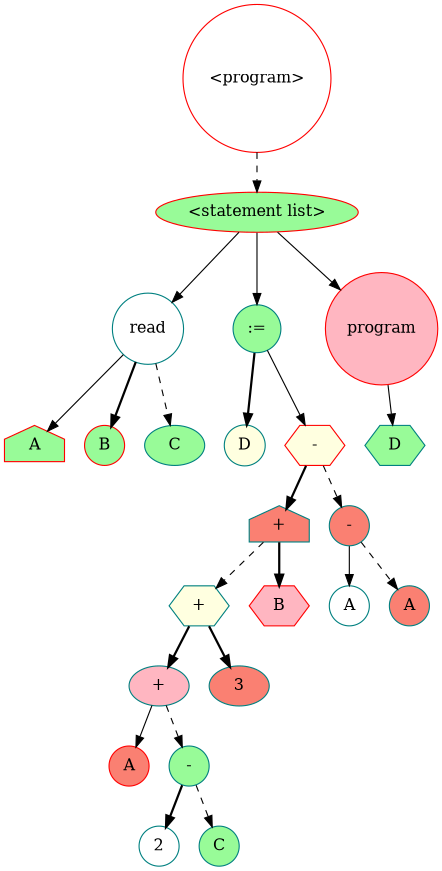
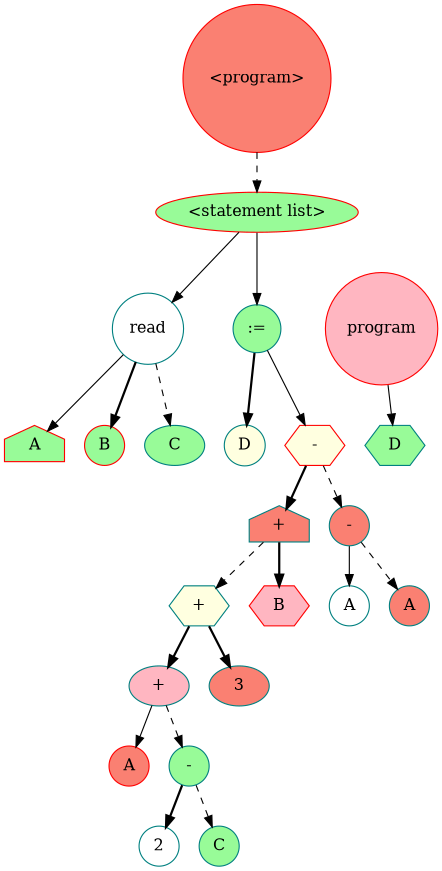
(257, 78) -> (257, 78)
(305, 257) -> none
